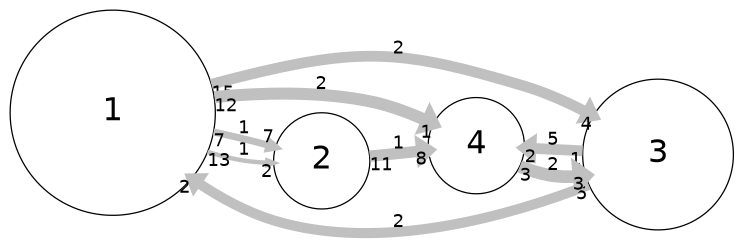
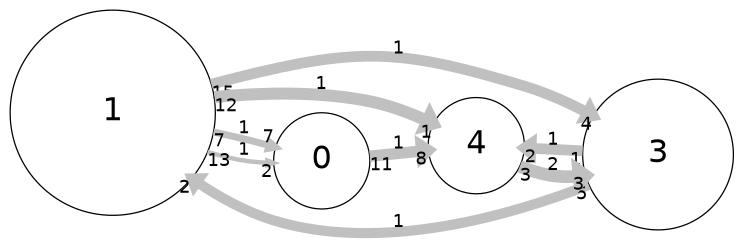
(399, 49) -> (399, 49)
(322, 84) -> (322, 84)
(554, 140) -> (554, 140)
(322, 161) -> (322, 161)
(399, 222) -> (399, 222)
